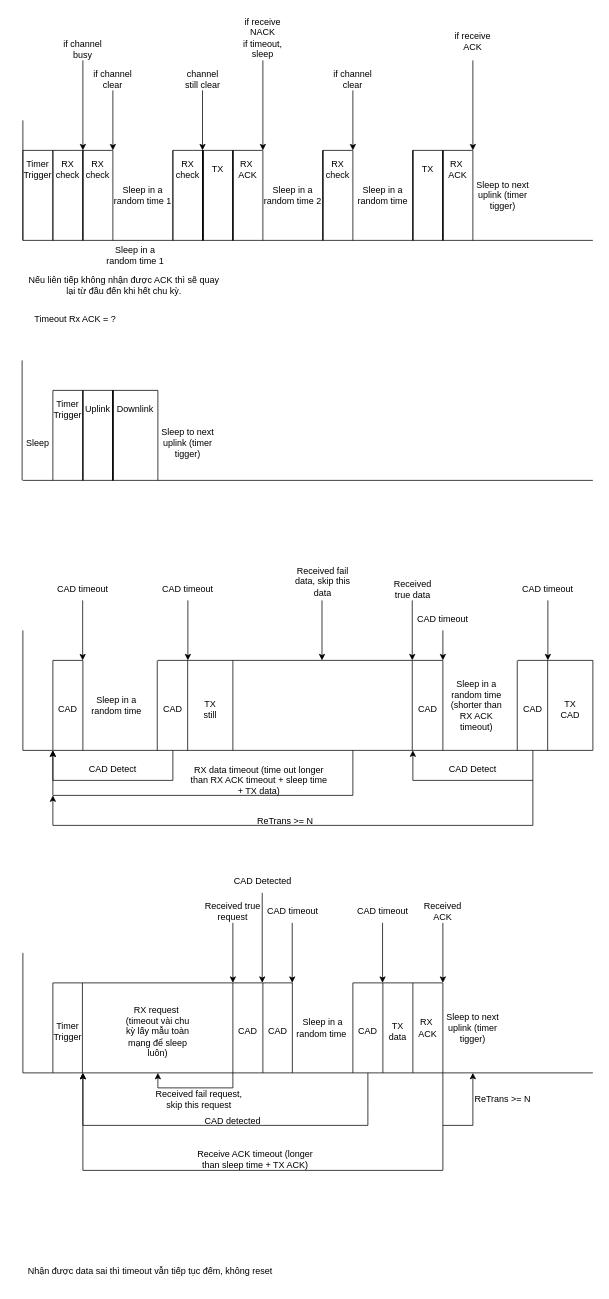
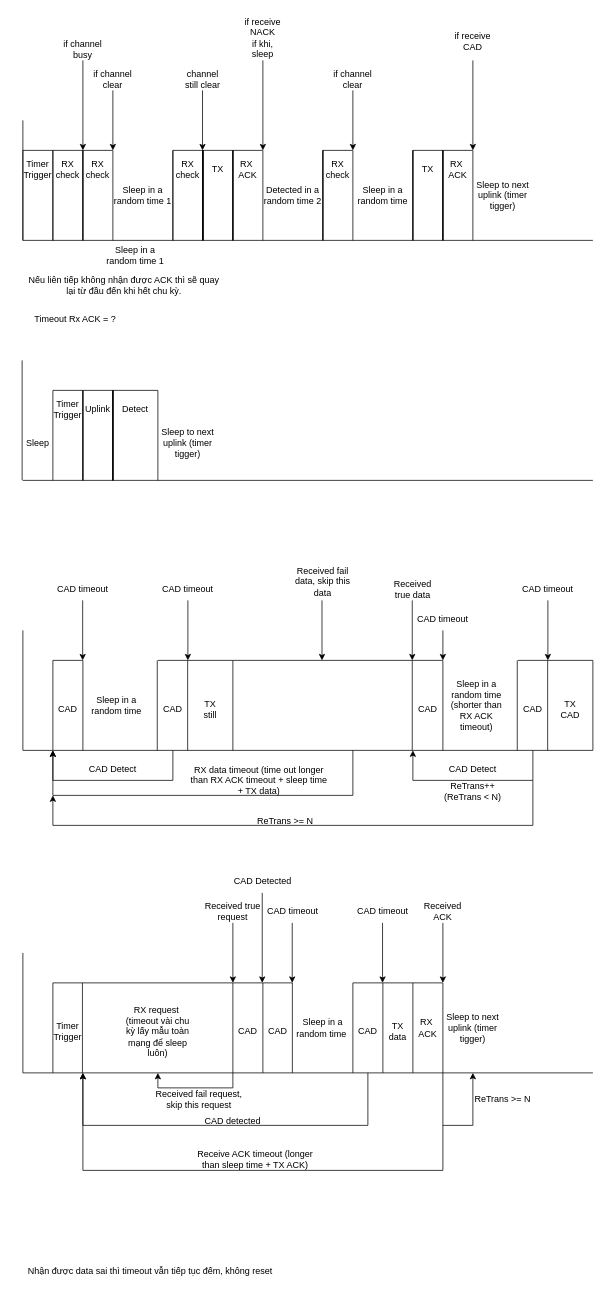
(263, 38) -> (263, 38)
(473, 42) -> (473, 42)
(293, 195) -> (293, 195)
(135, 409) -> (135, 409)
none -> (473, 792)
